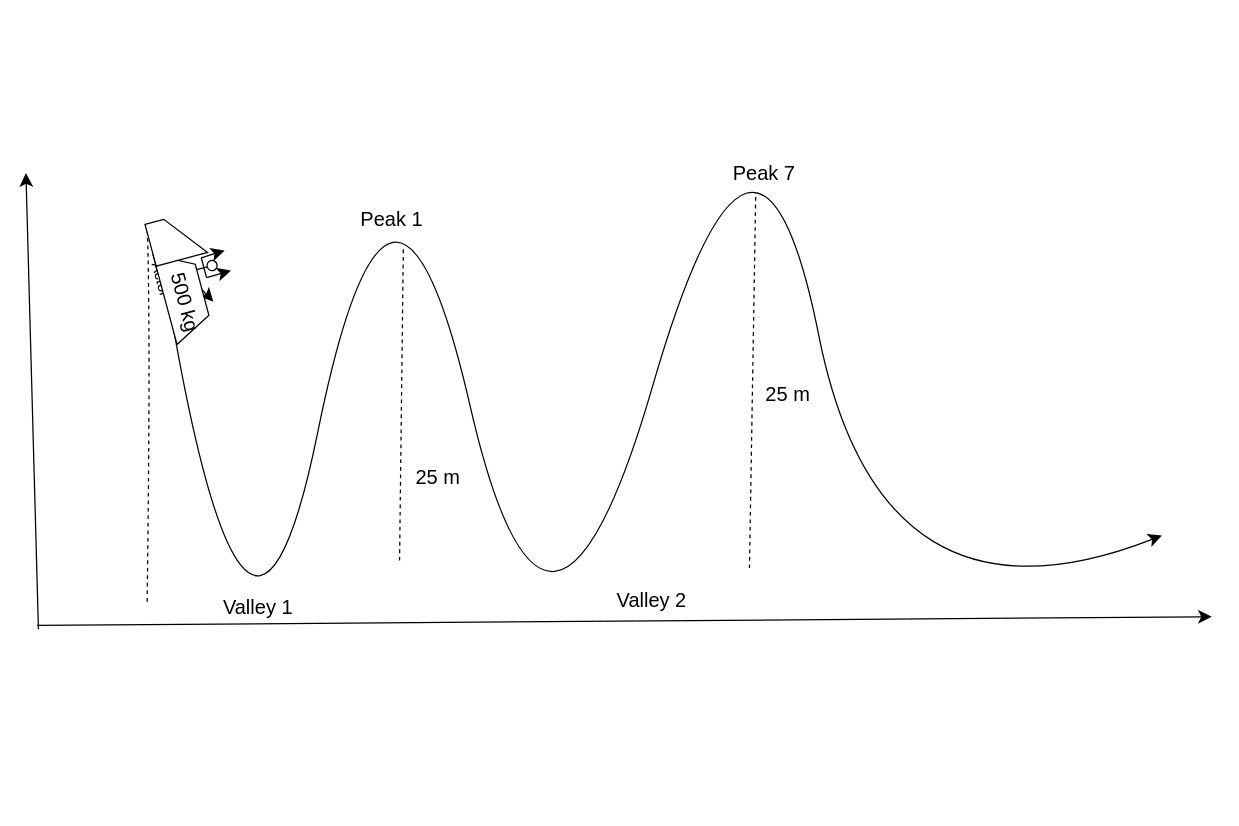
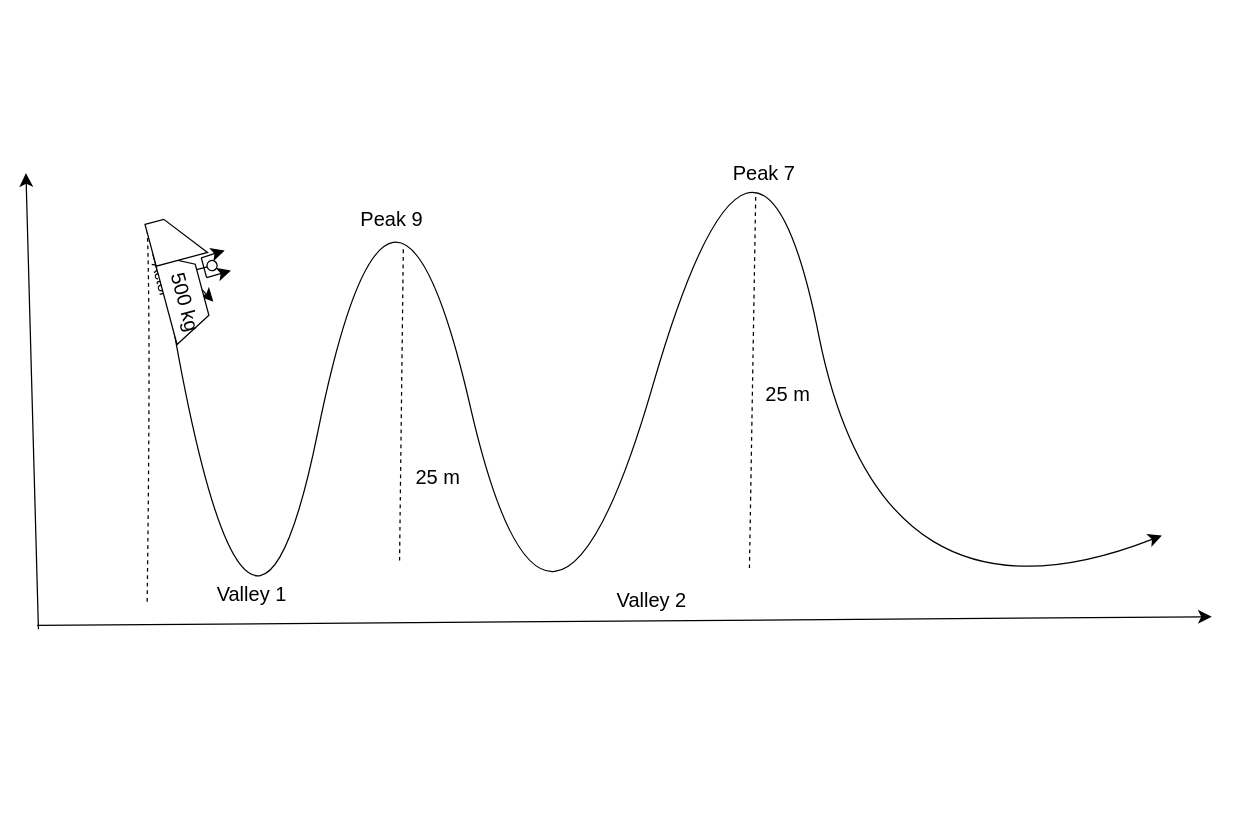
(392, 219) -> (392, 219)
(258, 607) -> (252, 594)
